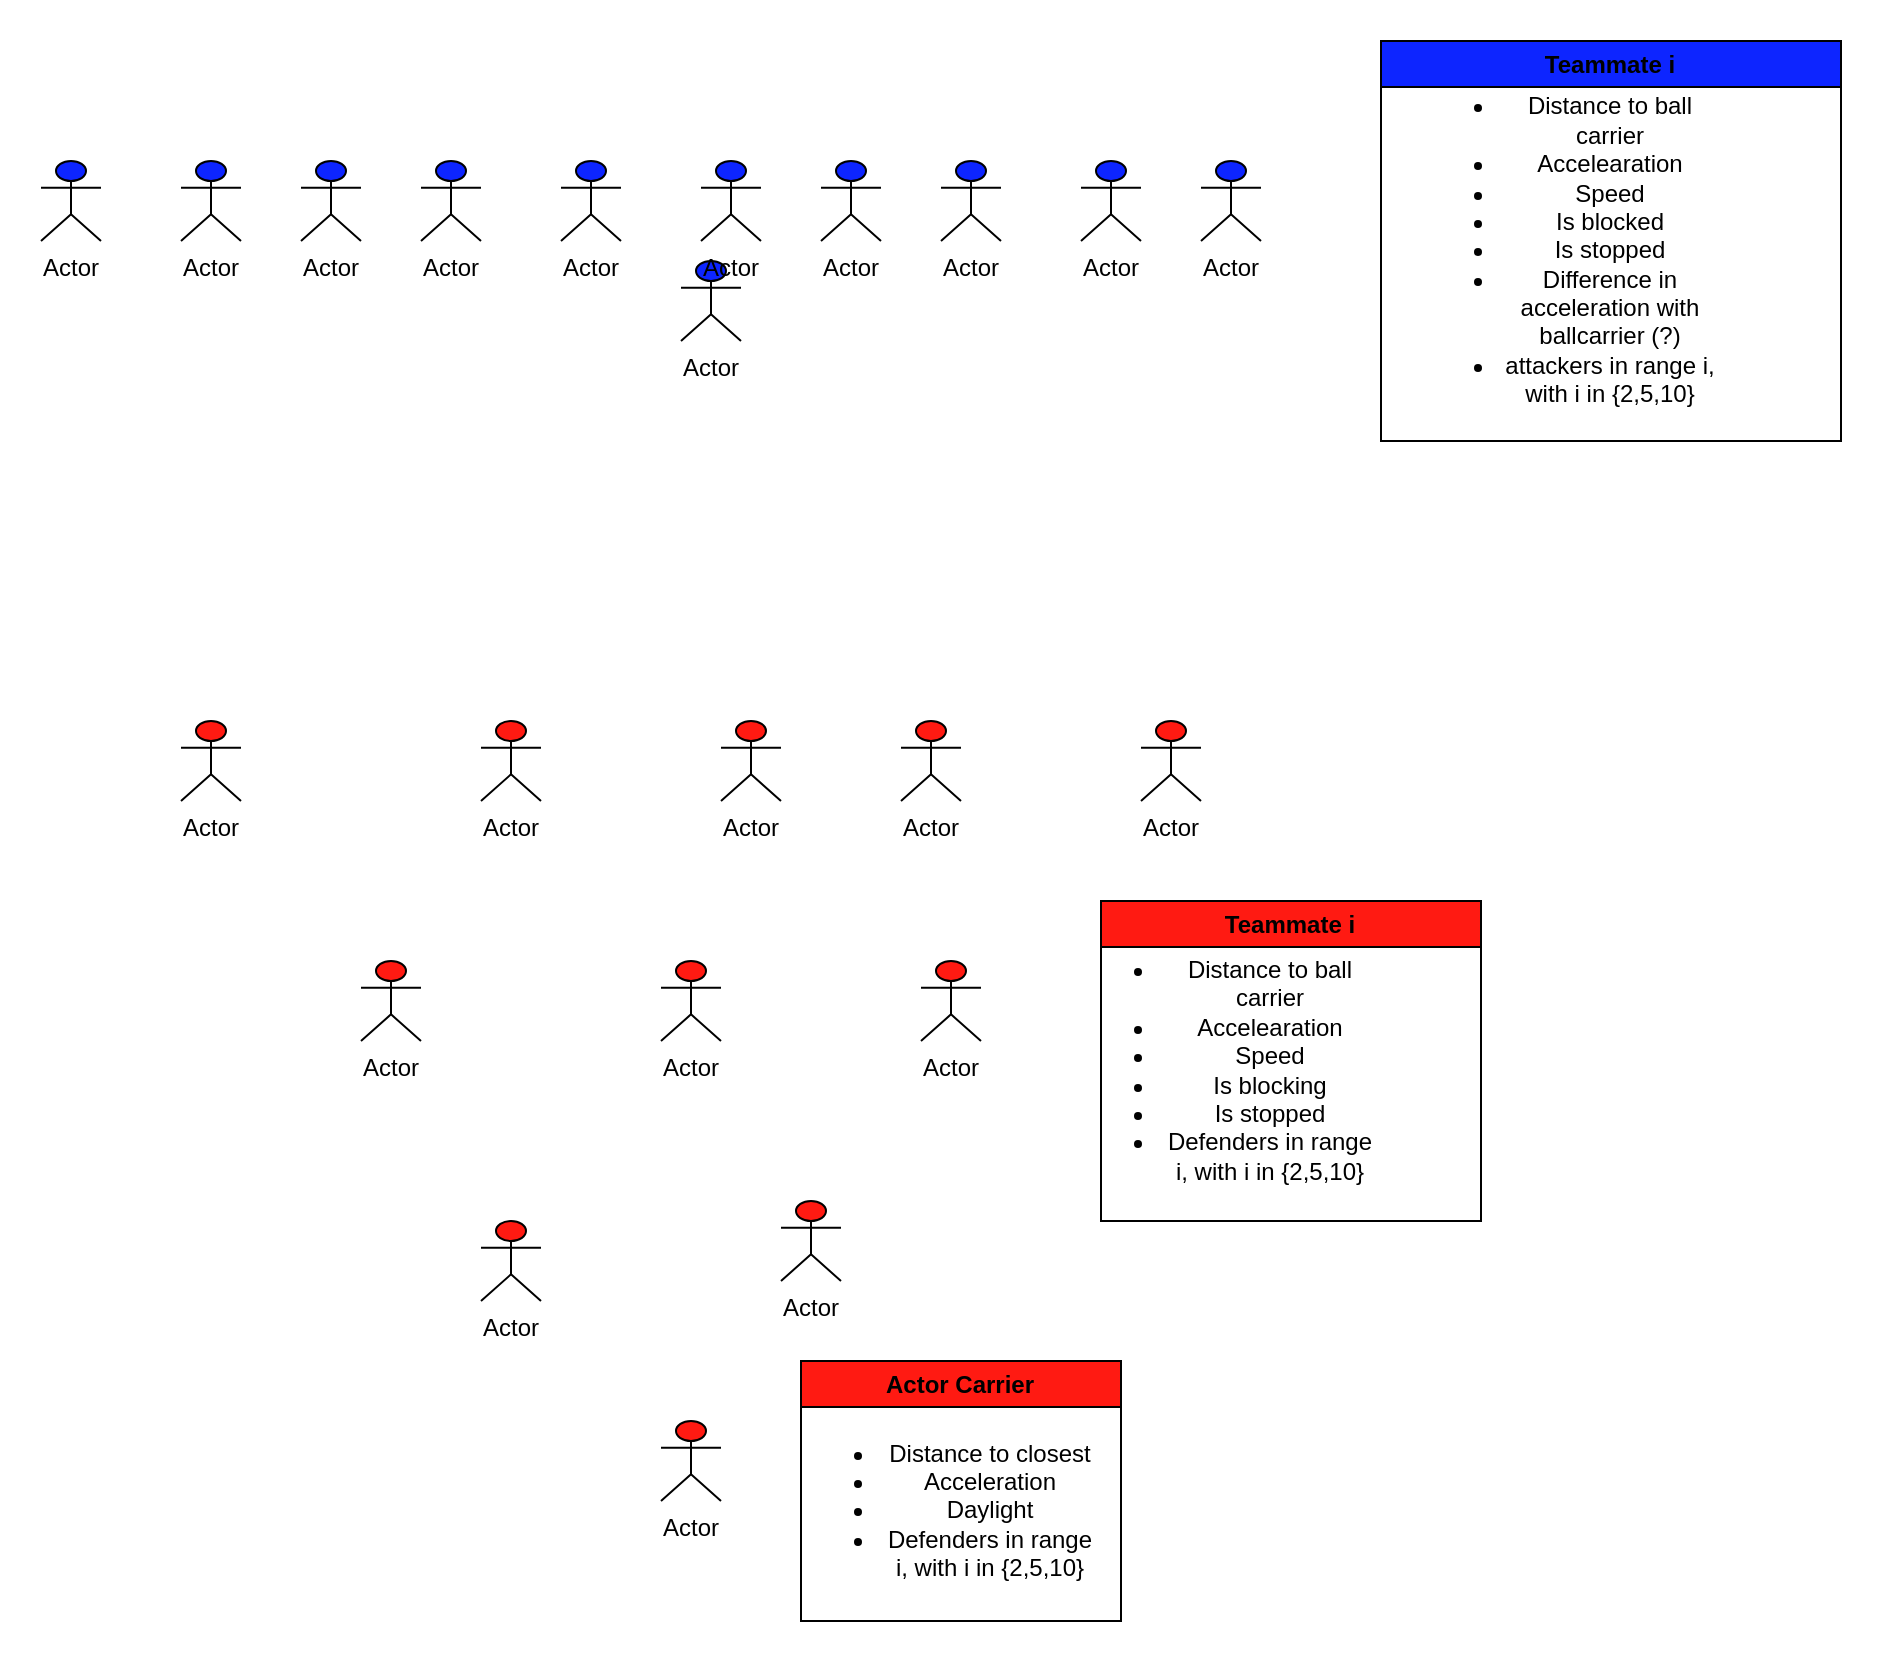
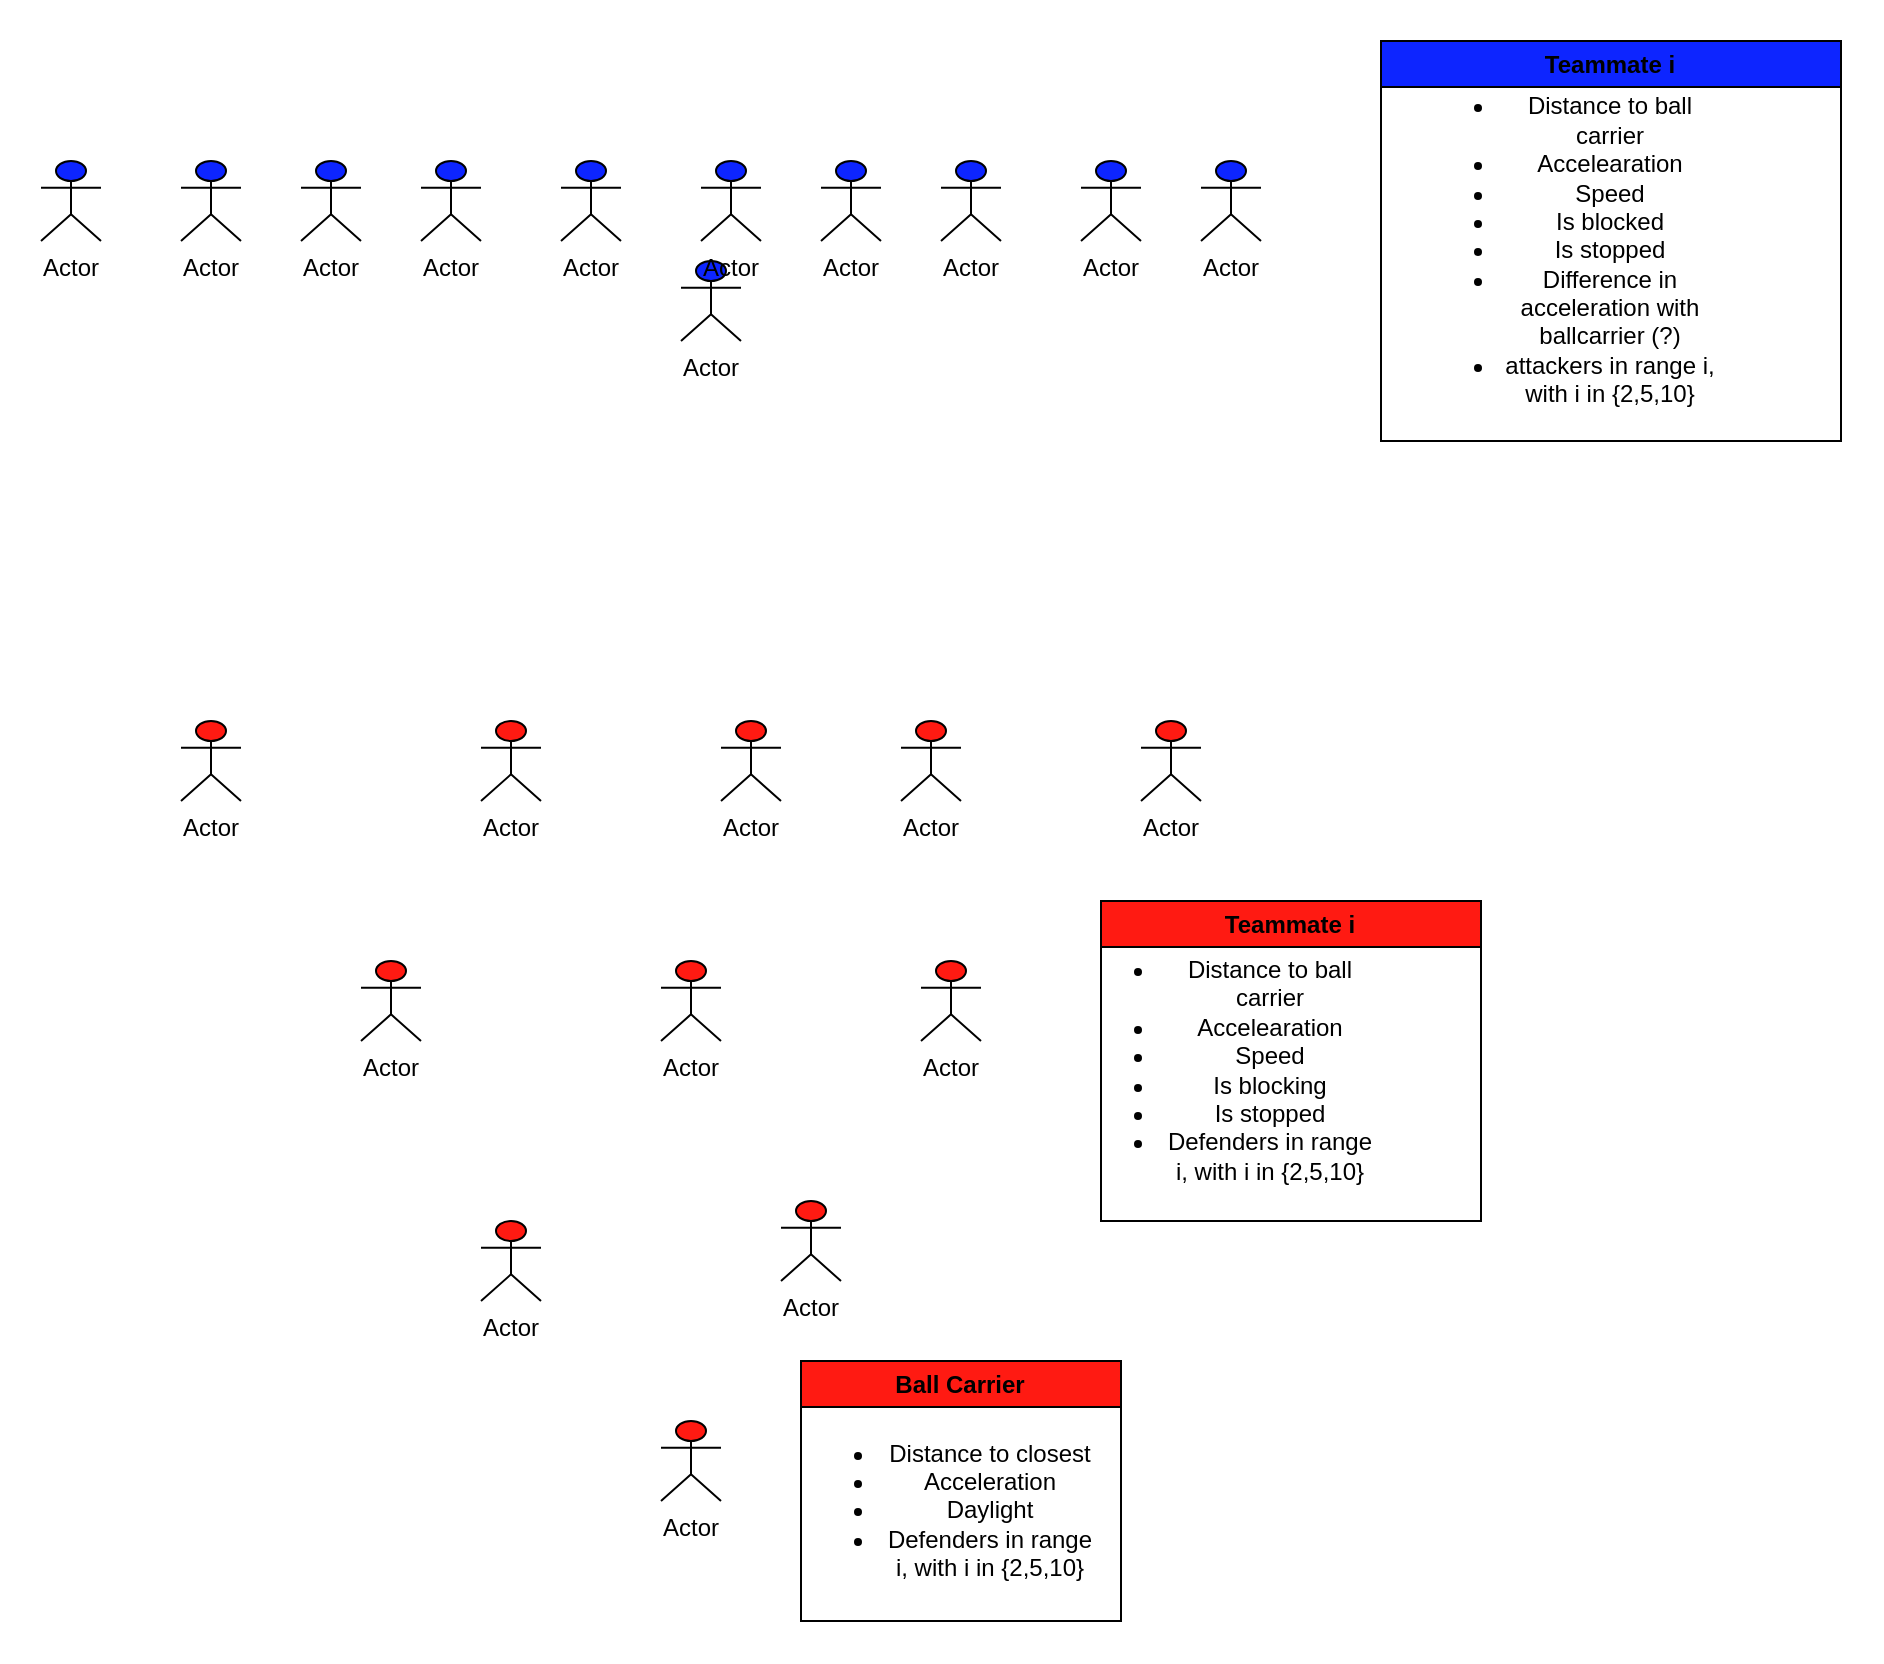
(960, 1385) -> (960, 1385)
